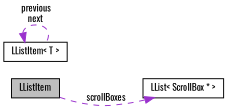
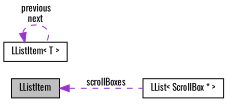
(102, 106) -> (106, 88)
